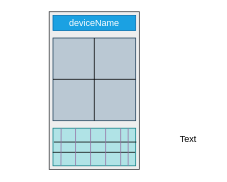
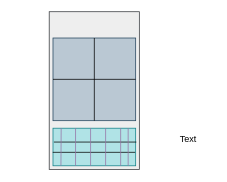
(94, 23) -> none
